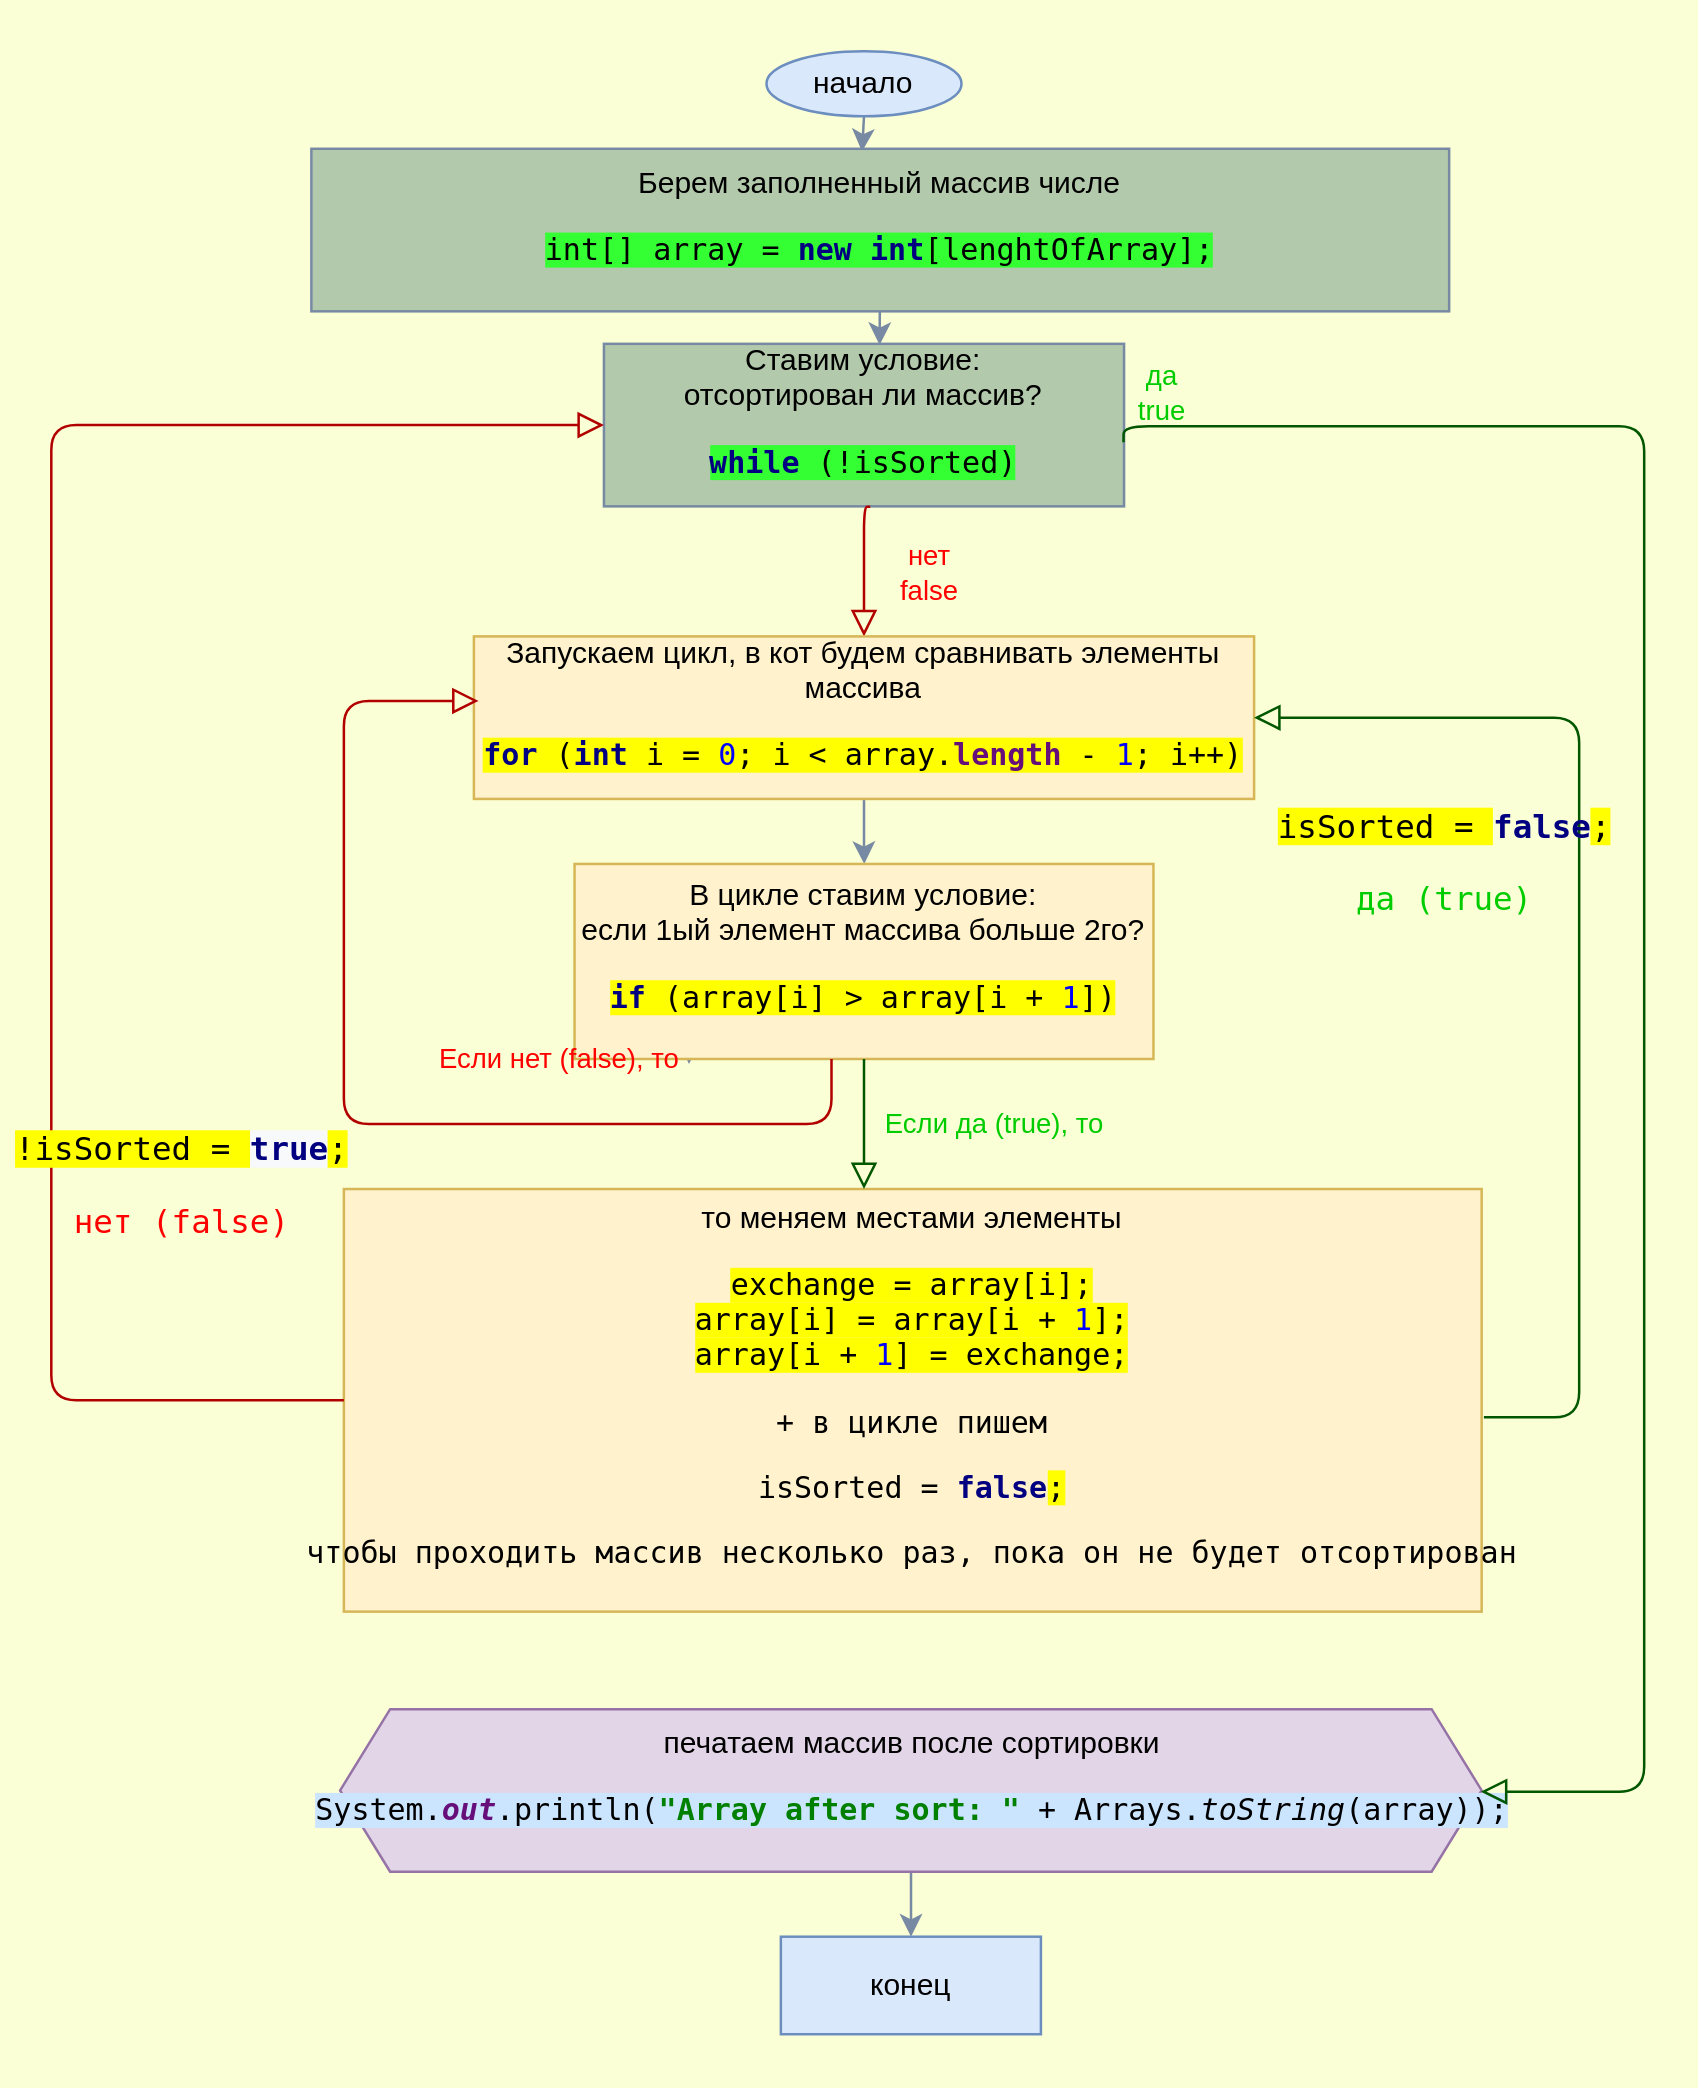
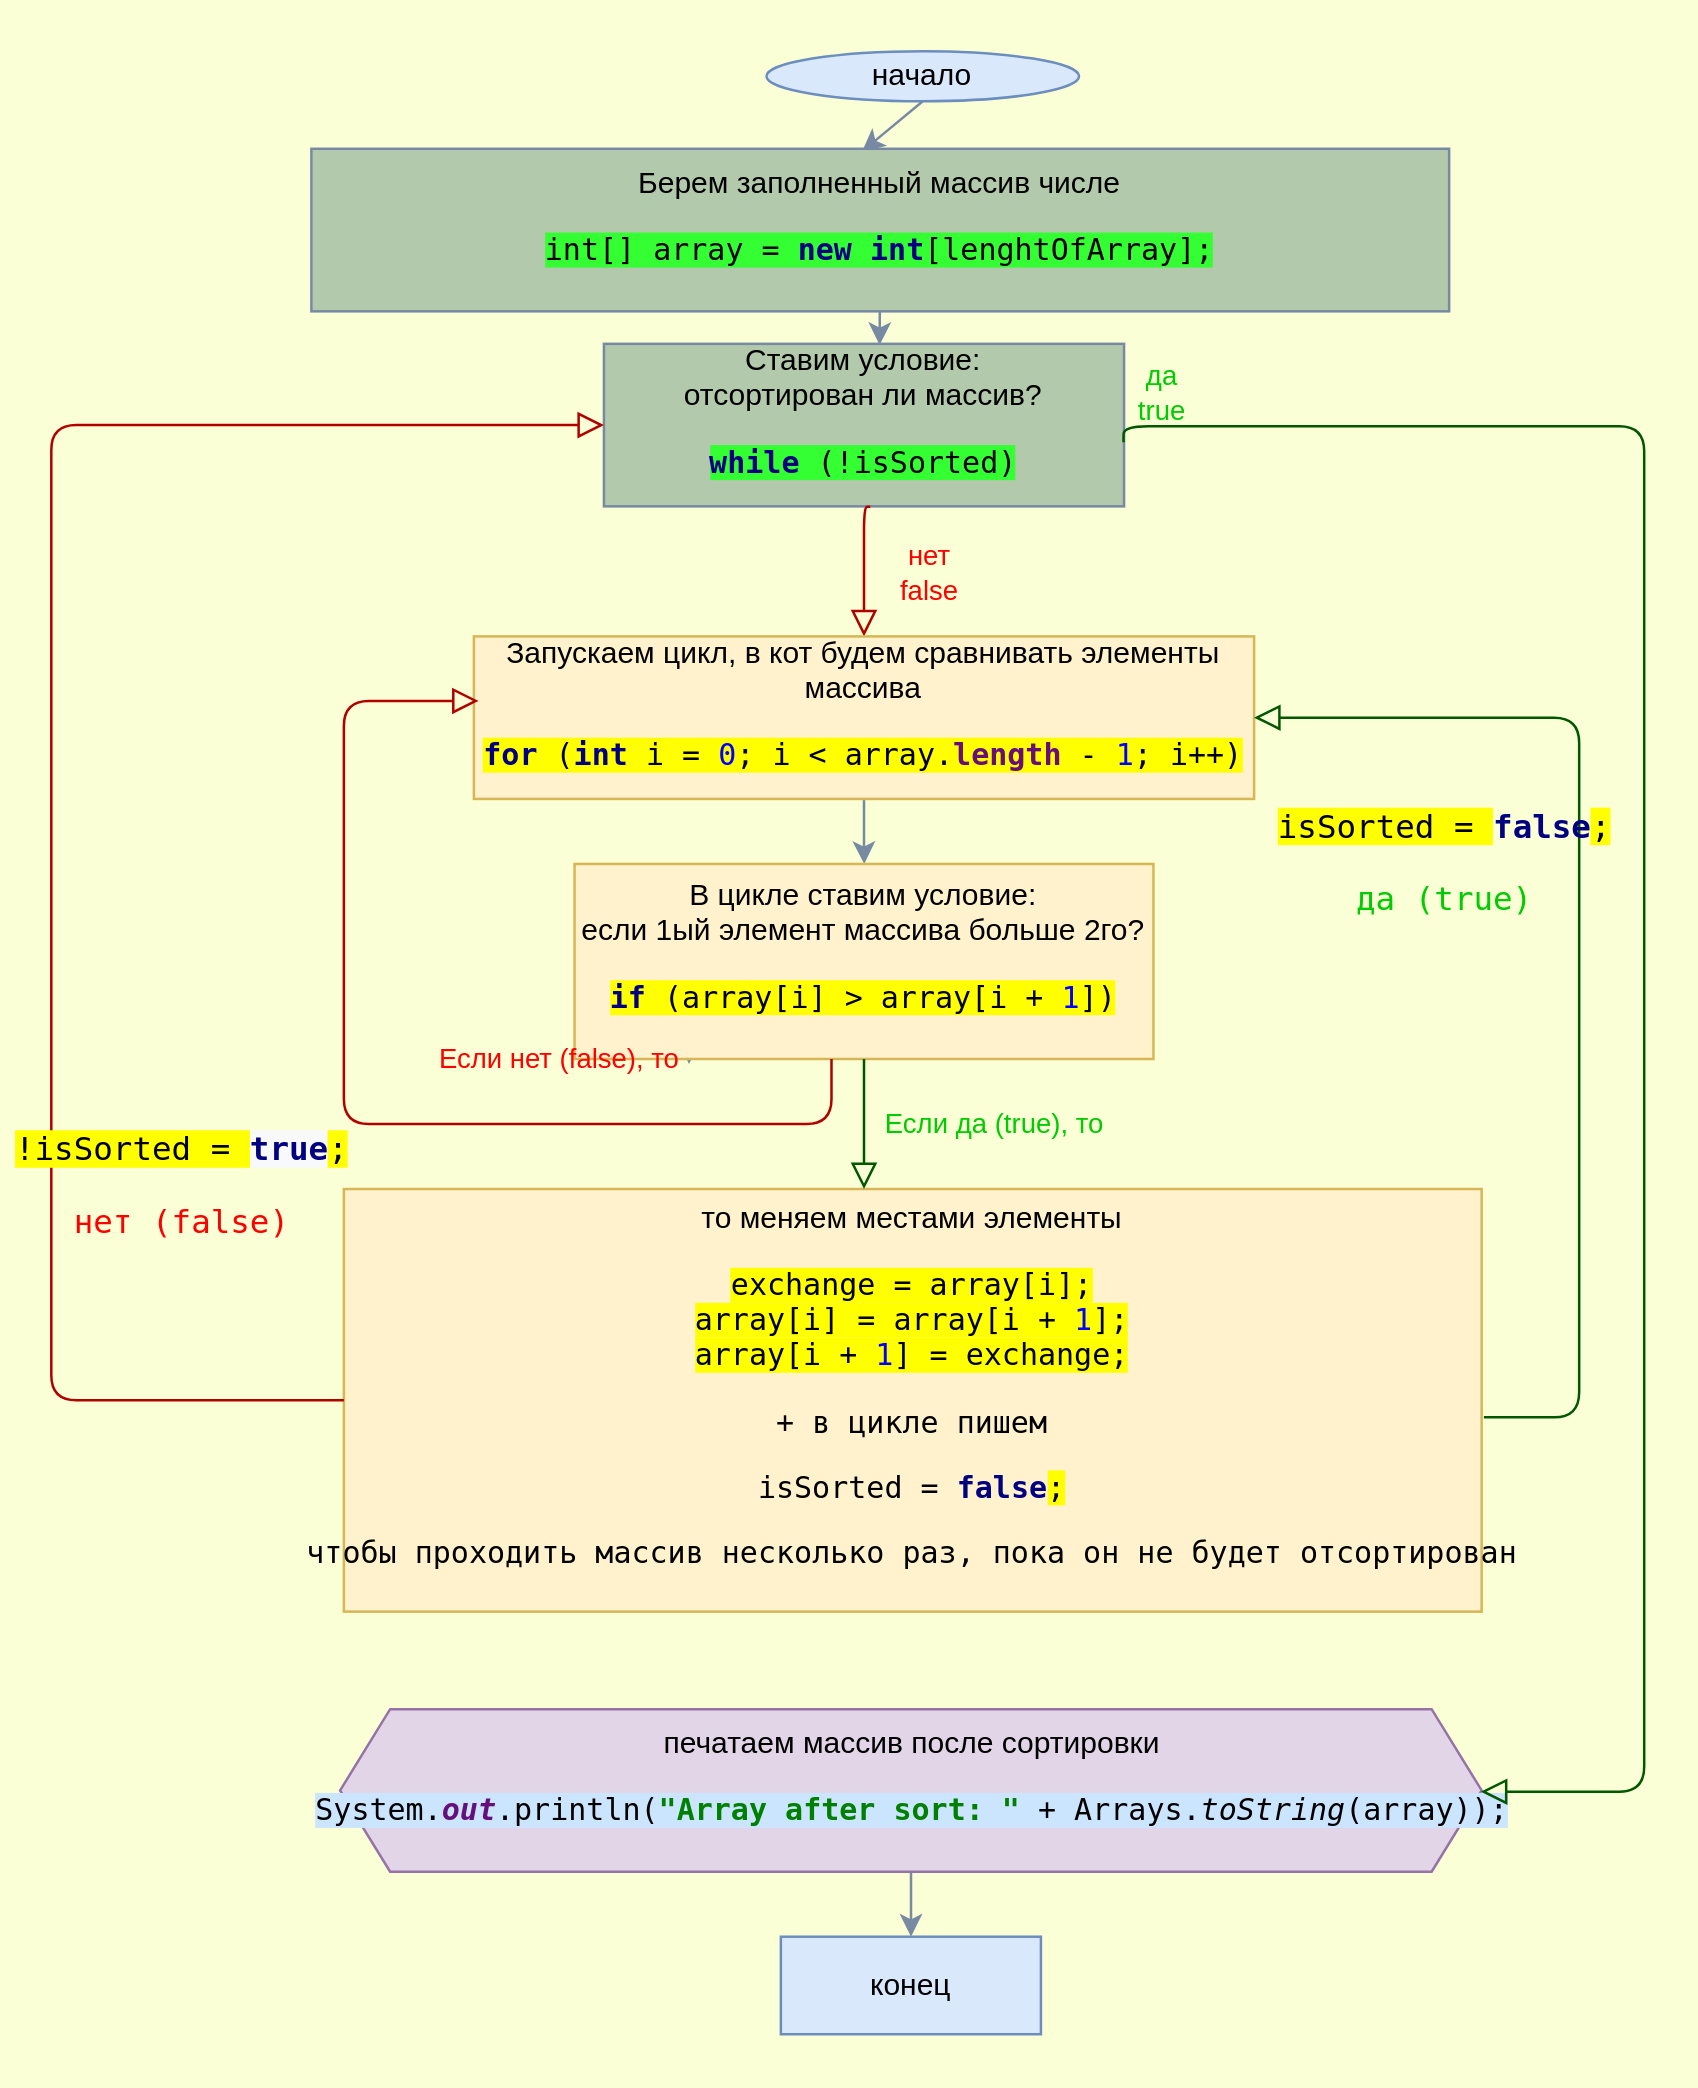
(864, 84) -> (923, 76)
